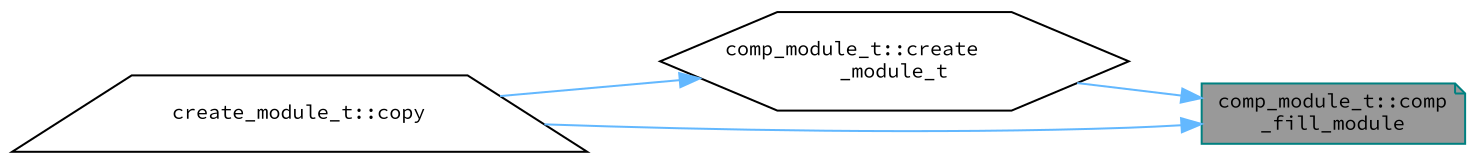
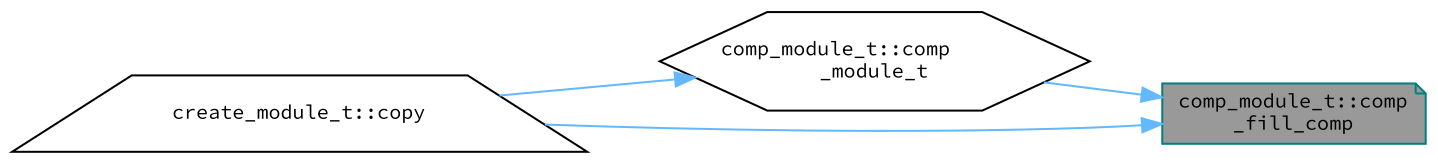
(894, 61) -> (875, 61)
(1333, 114) -> (1294, 114)
